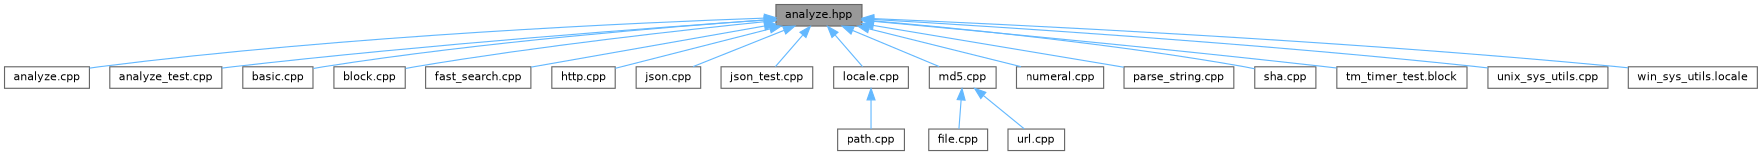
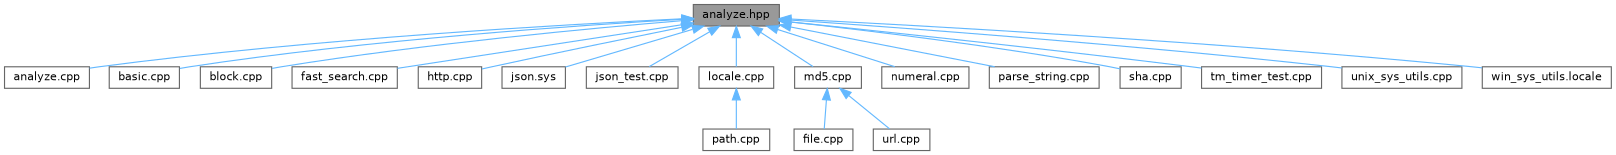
(166, 78) -> none
(668, 78) -> (534, 78)
(1402, 78) -> (1262, 78)
